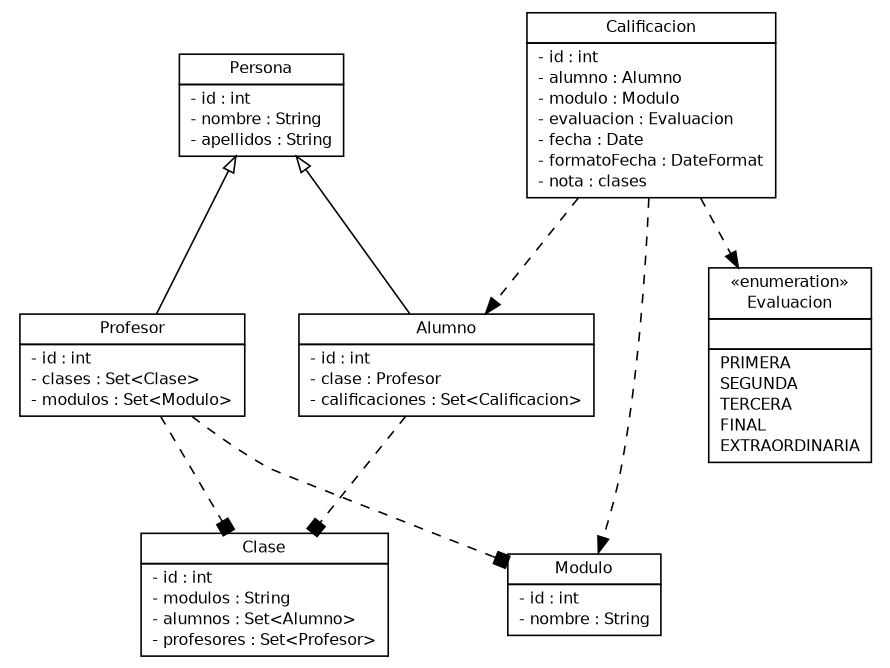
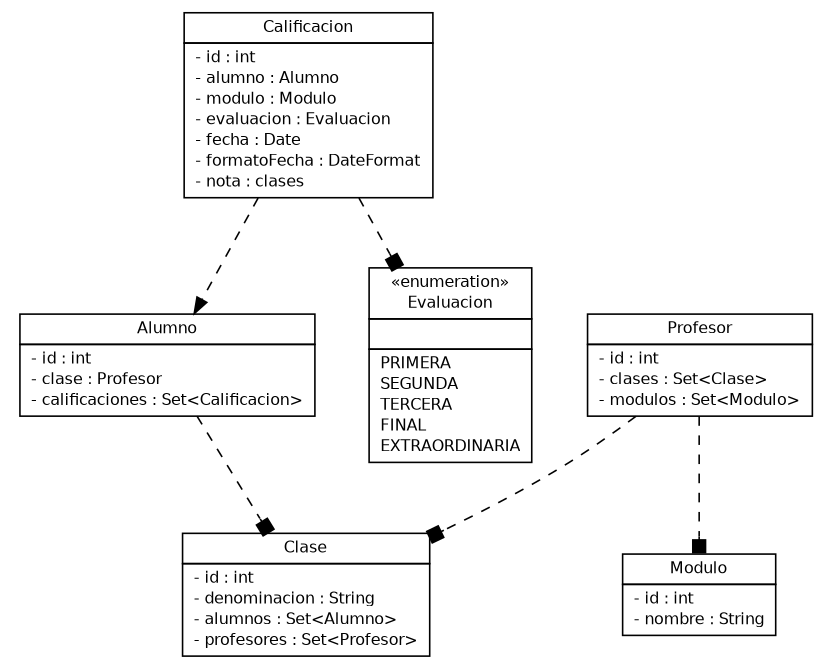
(261, 105) -> none
(716, 226) -> (374, 226)
(636, 369) -> none
(222, 599) -> (285, 599)
